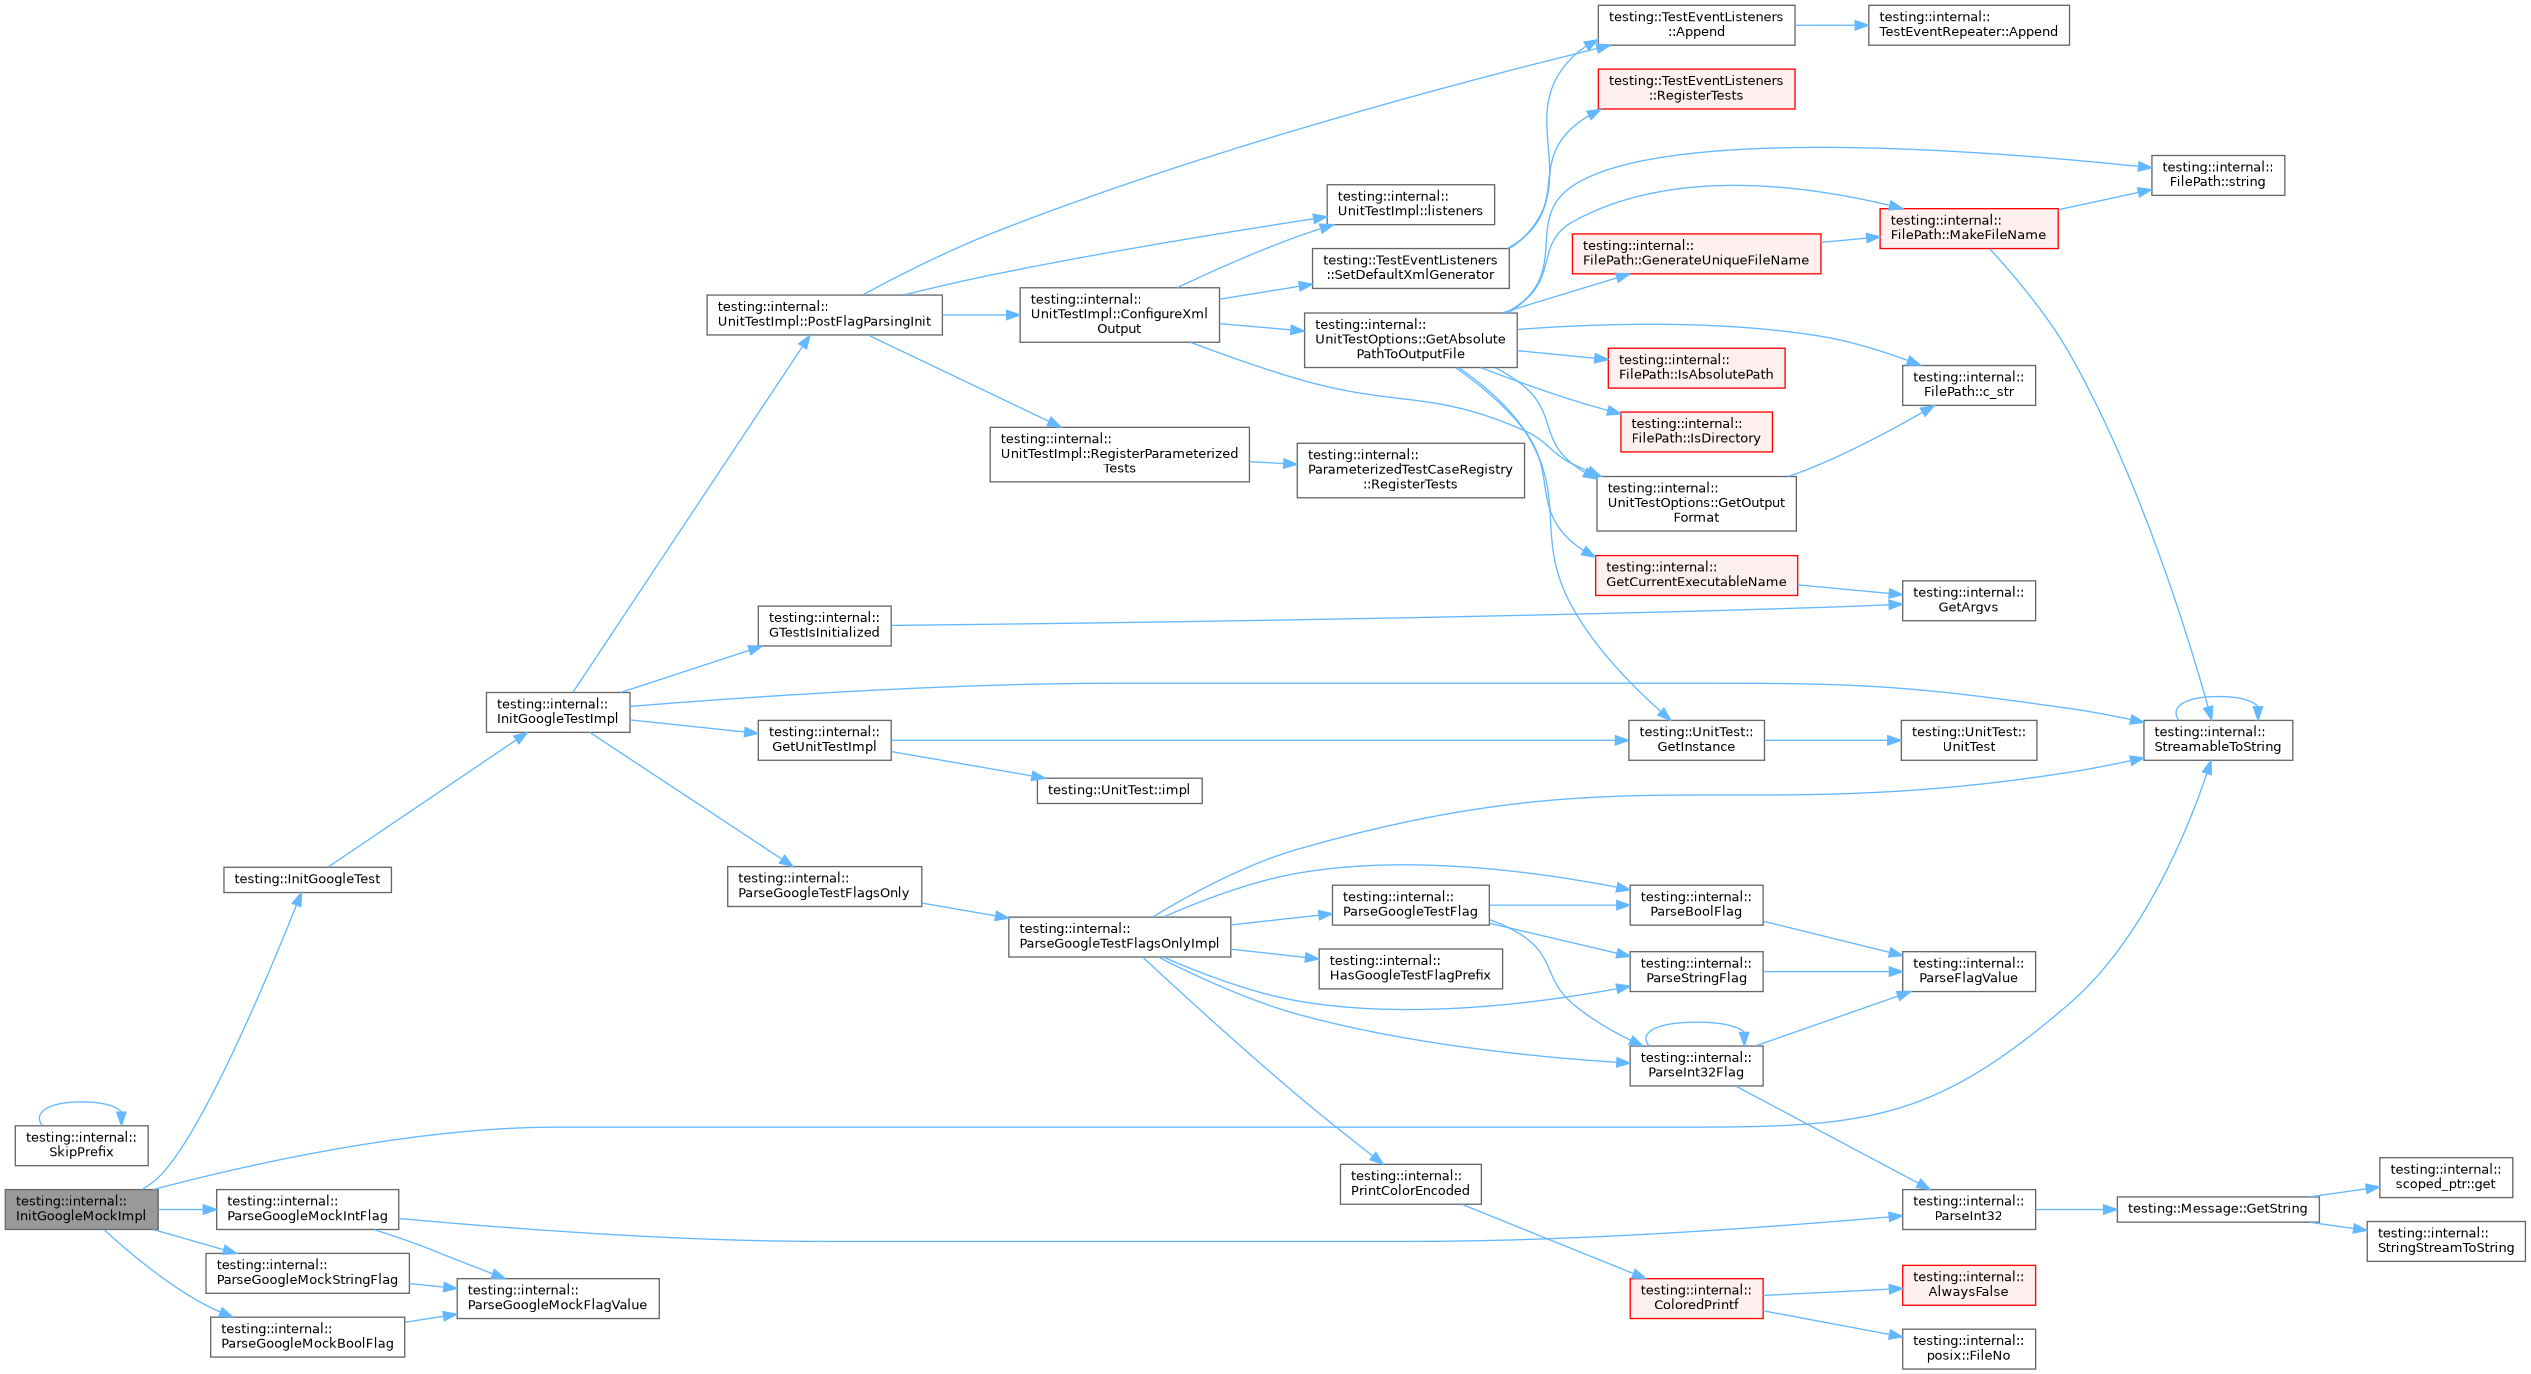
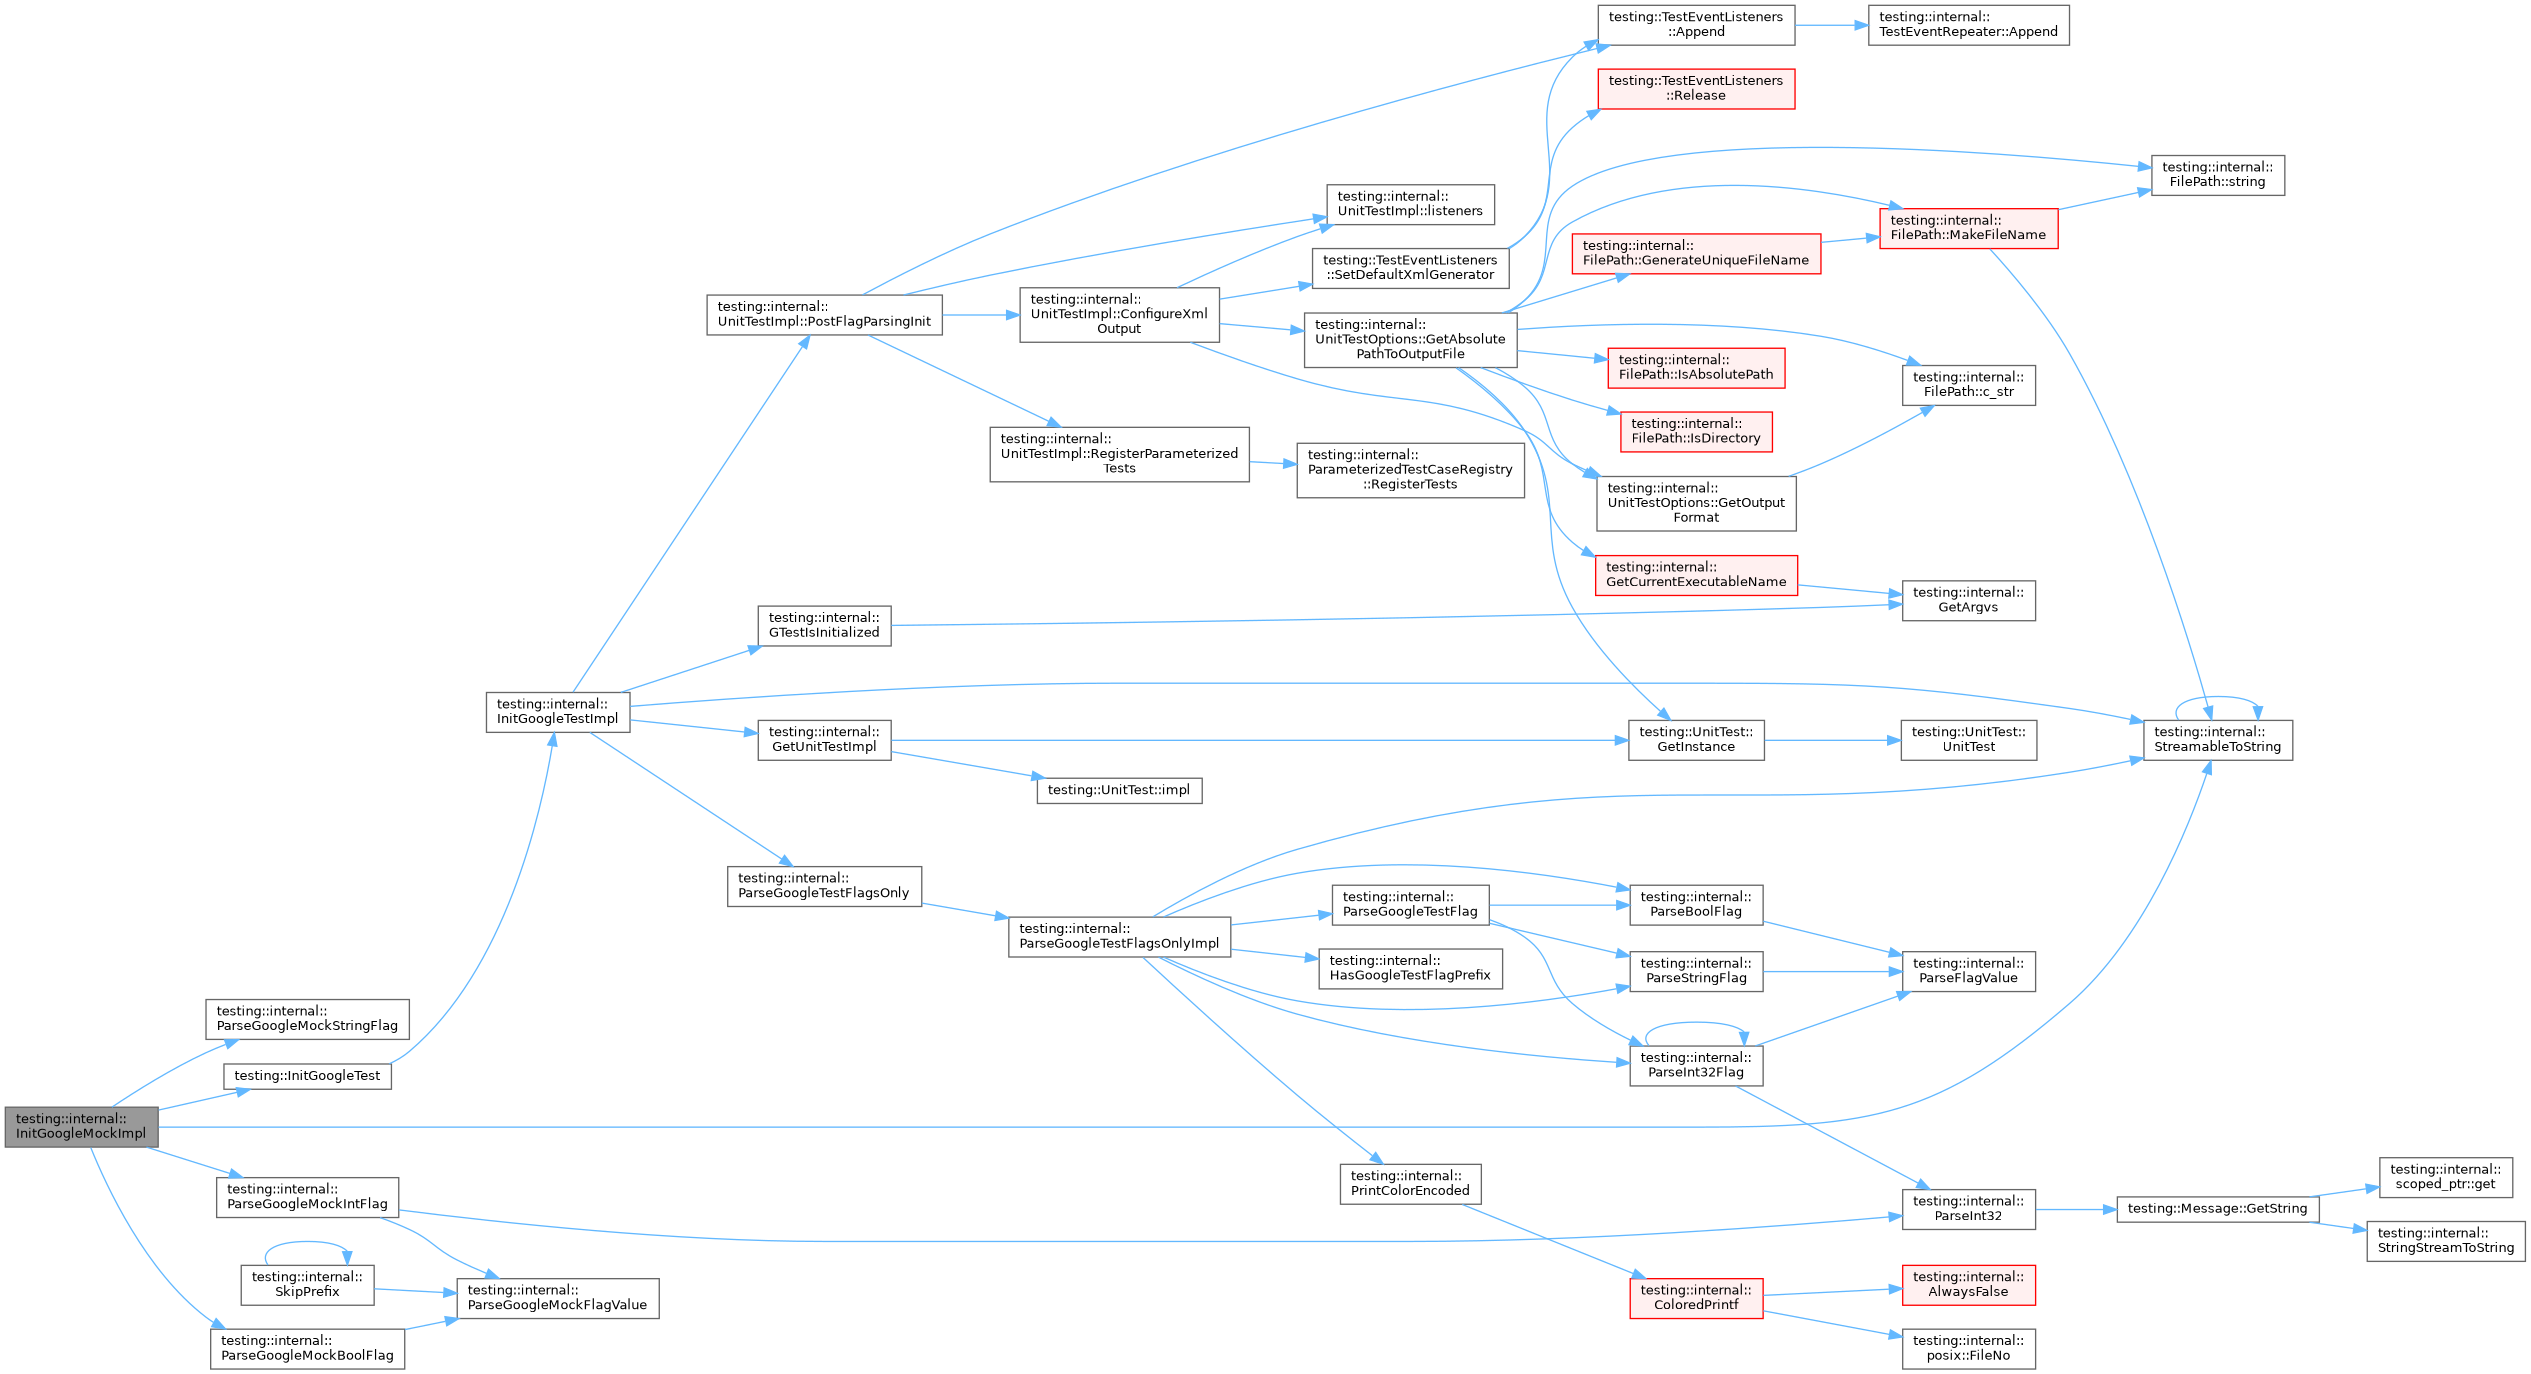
(1697, 89) -> (1697, 89)
(427, 1285) -> (409, 1291)
